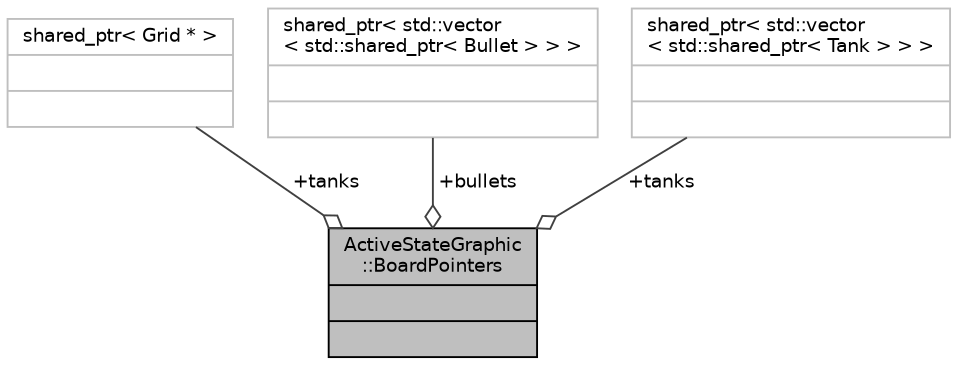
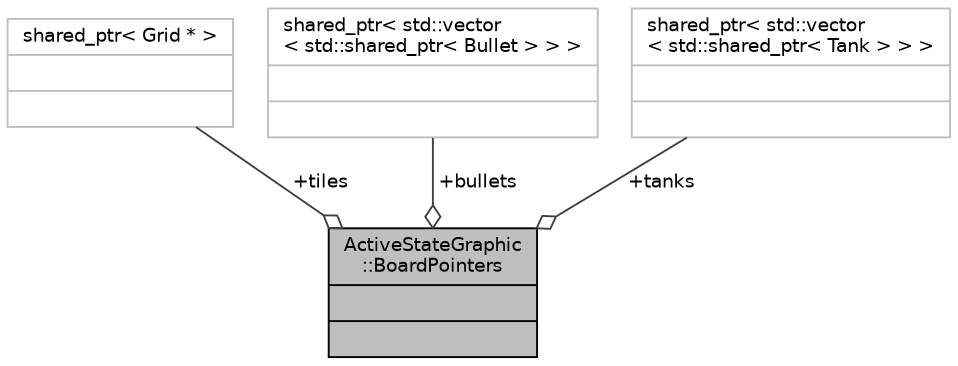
(324, 183) -> (318, 183)
